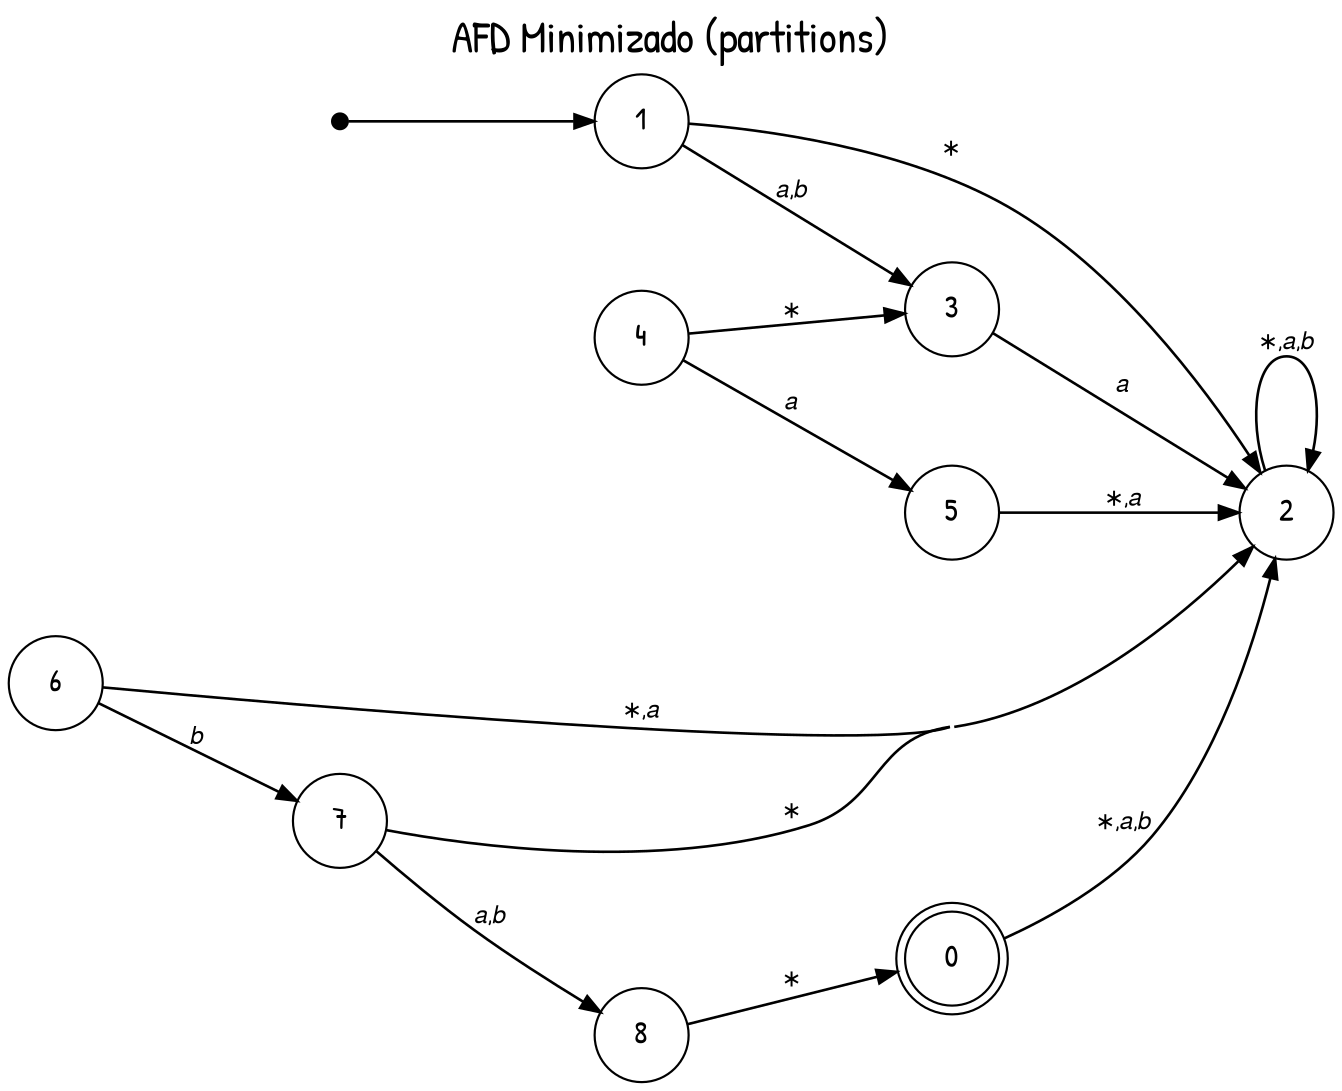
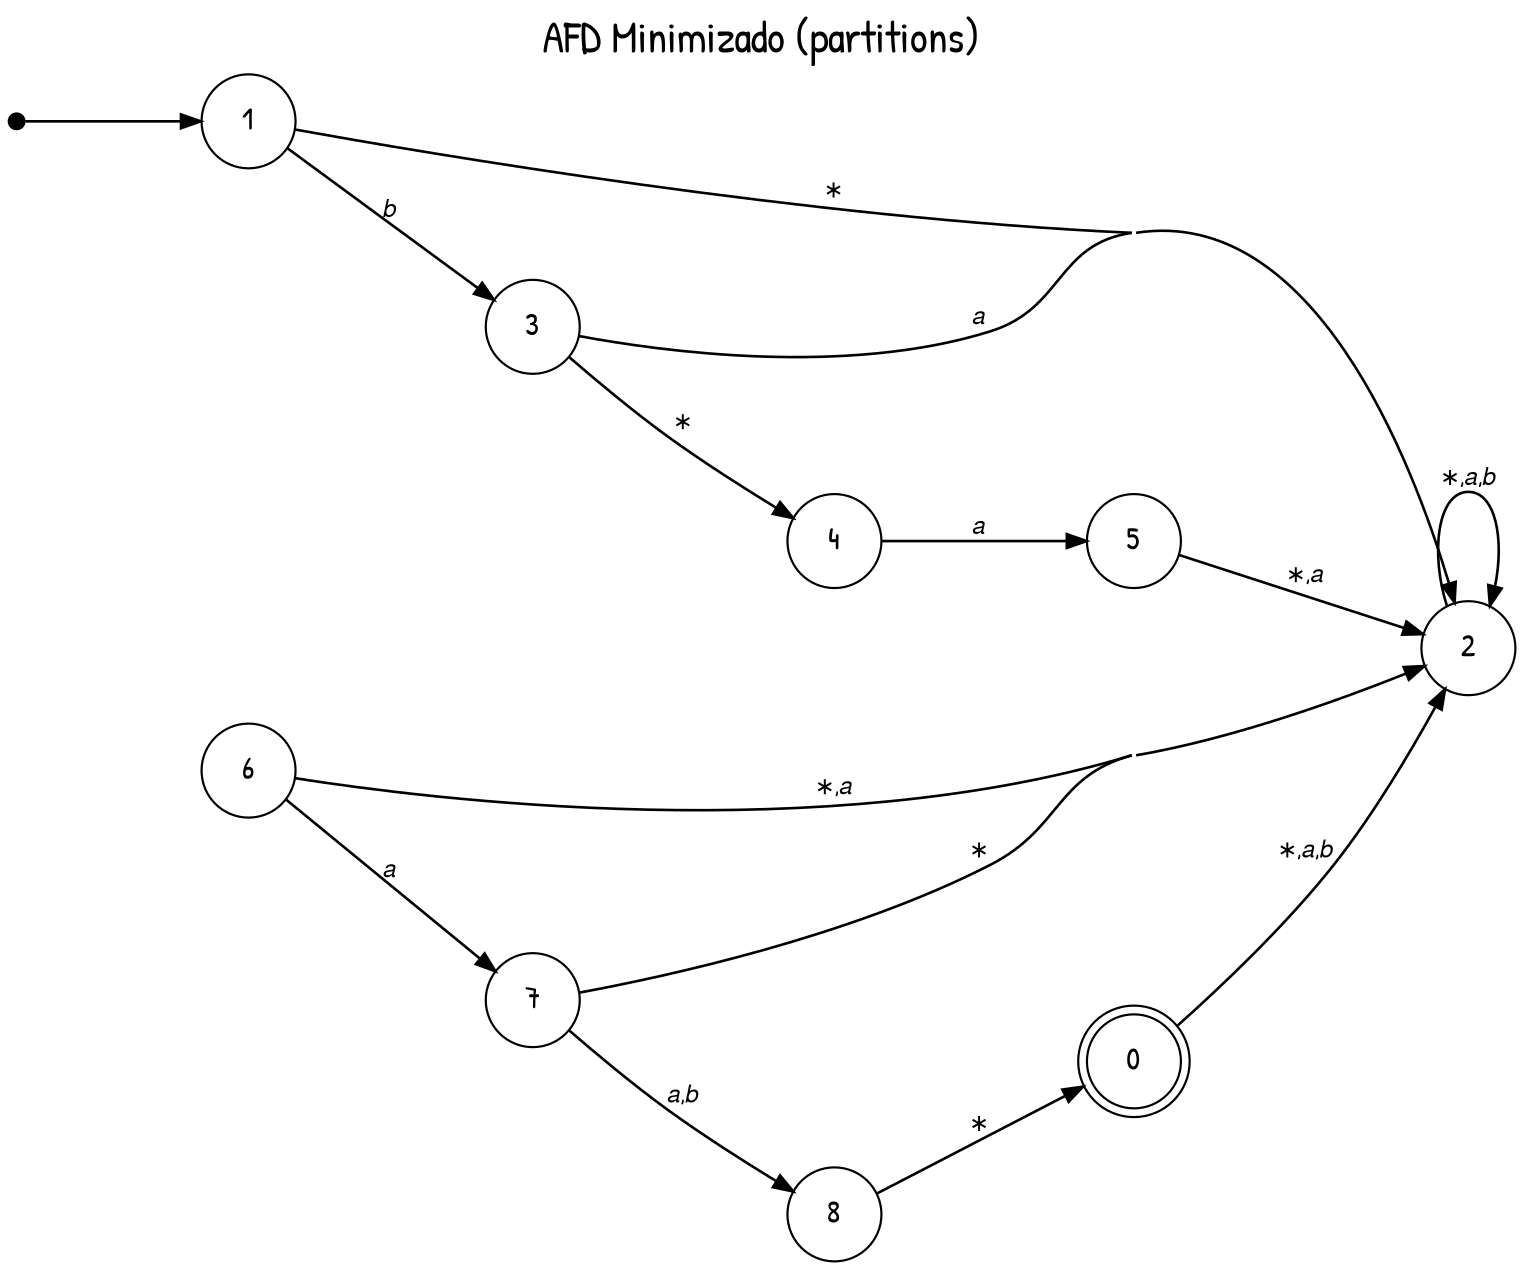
(792, 191) -> (391, 211)
(787, 324) -> (669, 438)
(198, 738) -> (391, 871)
